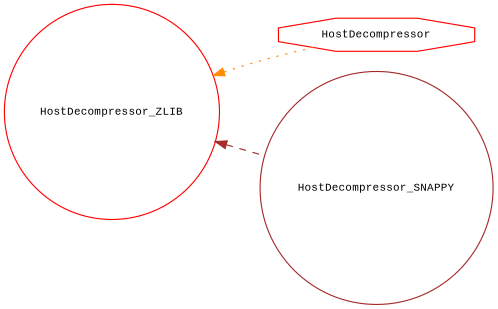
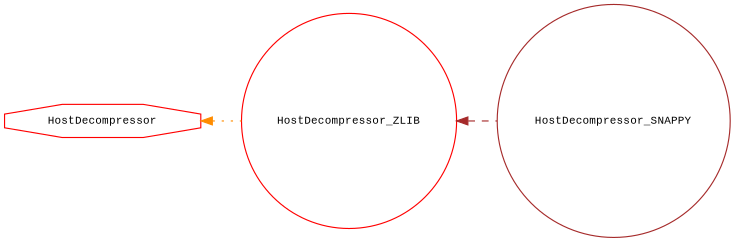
(268, 59) -> (227, 121)
